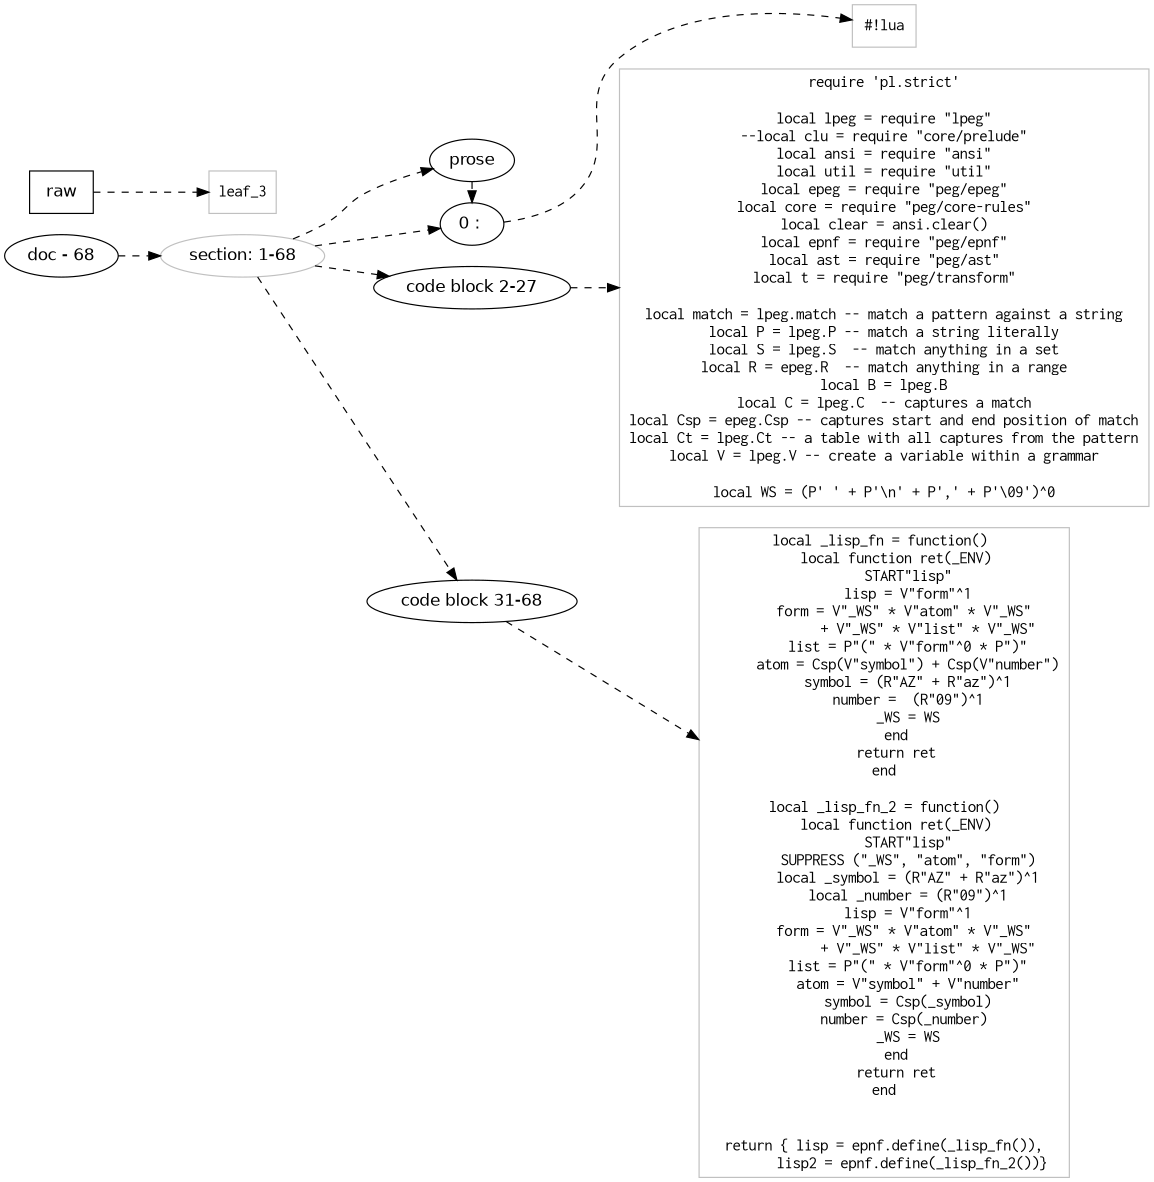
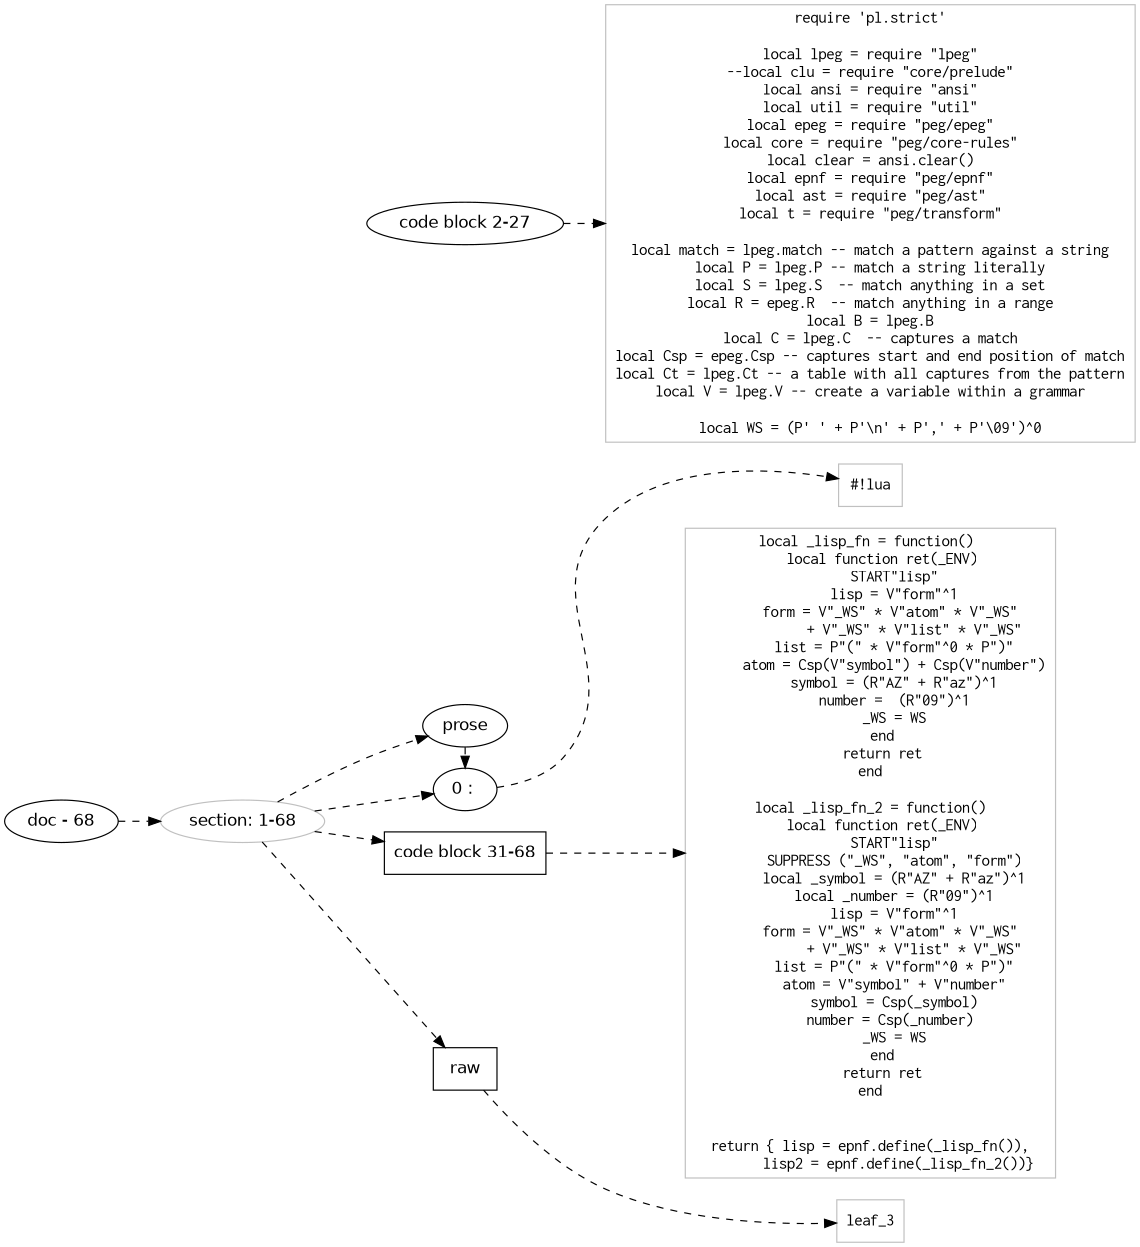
(346, 270) -> (350, 940)
(472, 601) -> (465, 853)
